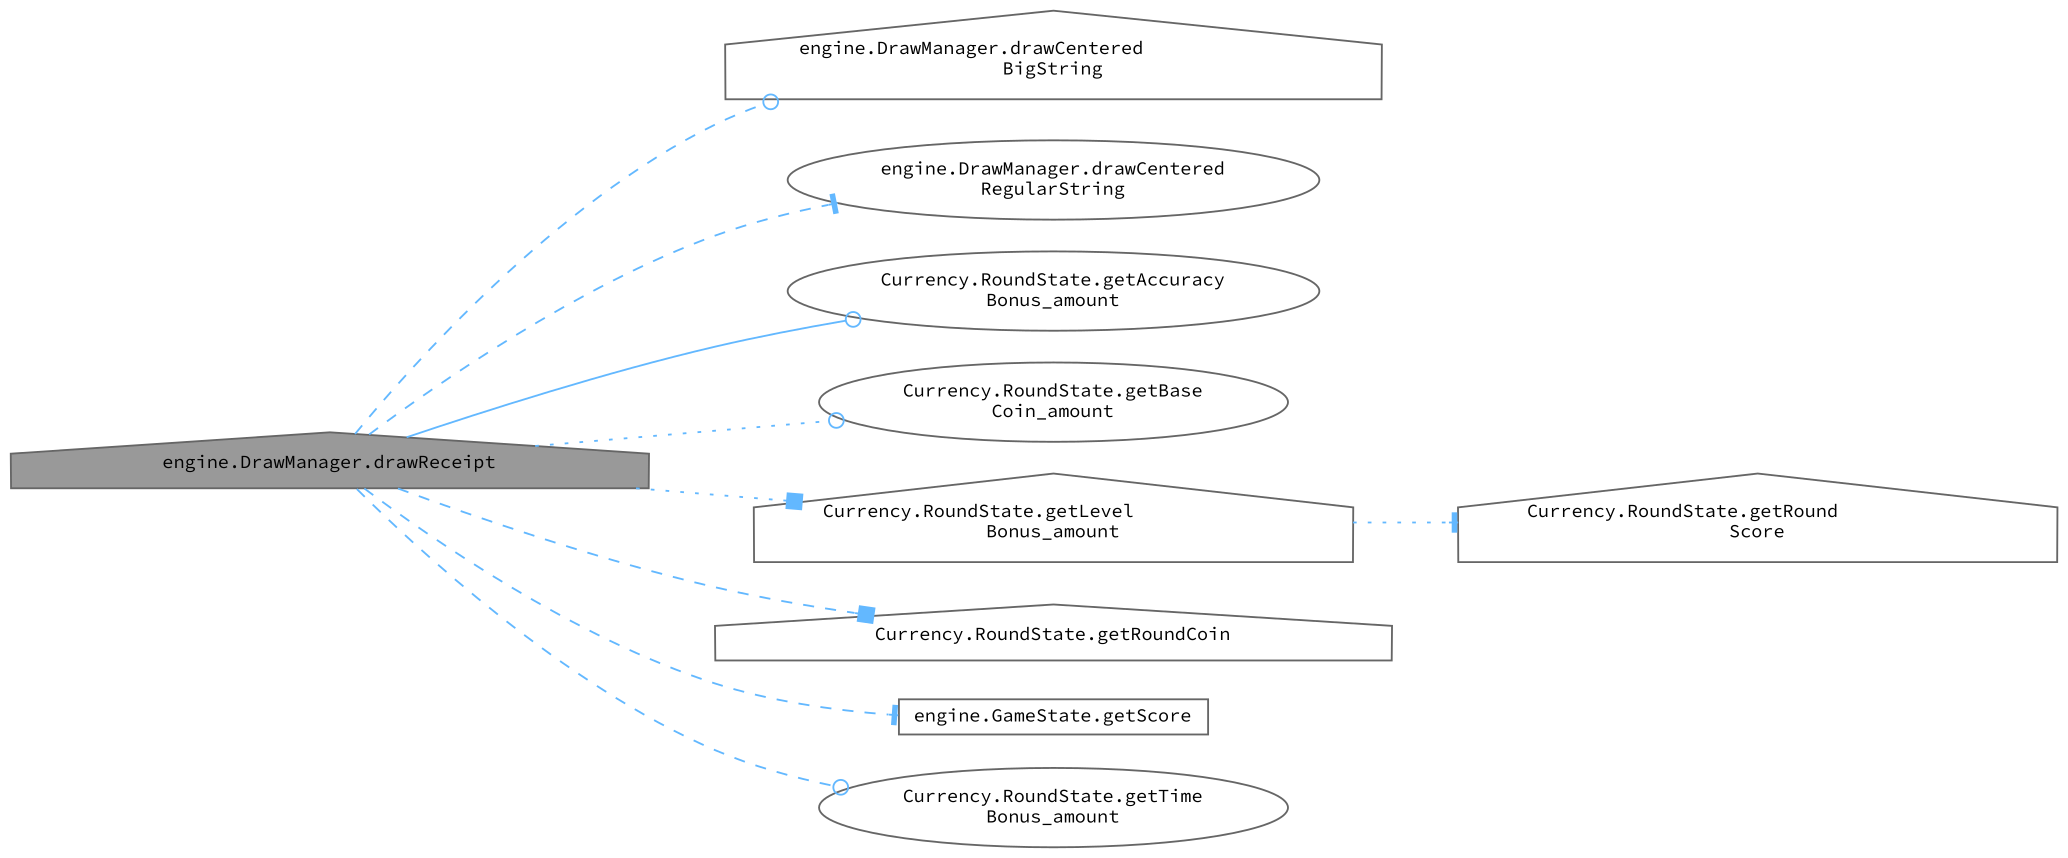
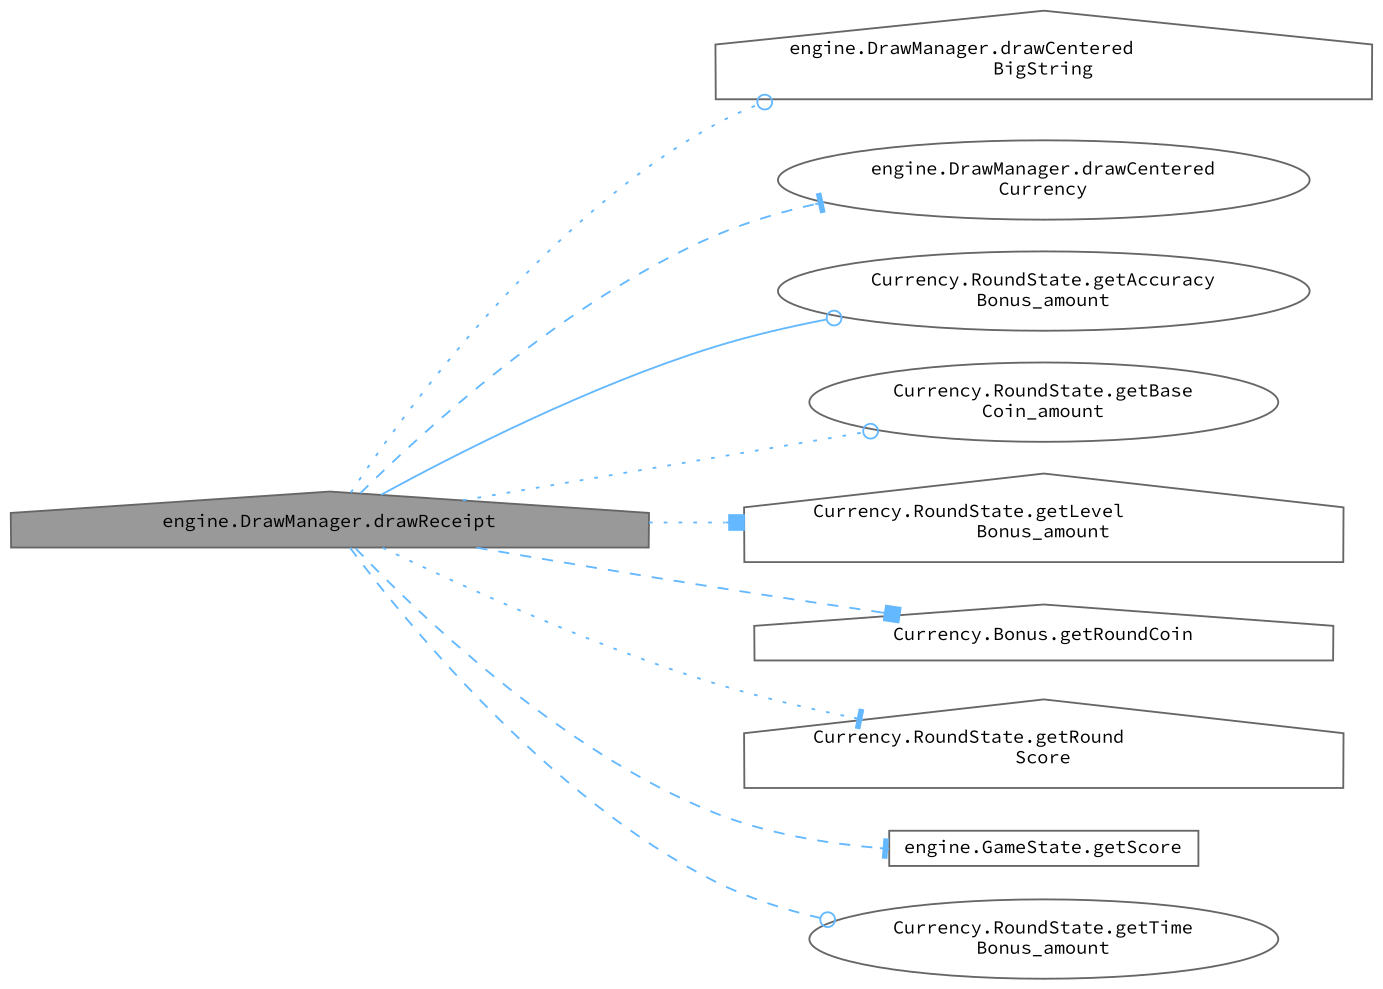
(1054, 180) -> (1044, 180)
(540, 244) -> (529, 271)
(1401, 522) -> (613, 648)
(1054, 635) -> (1044, 635)
